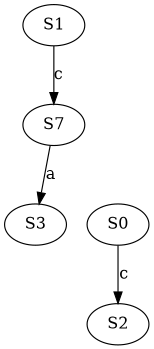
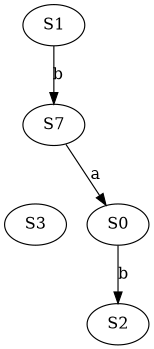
(58, 75) -> (58, 75)
(46, 169) -> (83, 170)
(124, 274) -> (124, 274)
